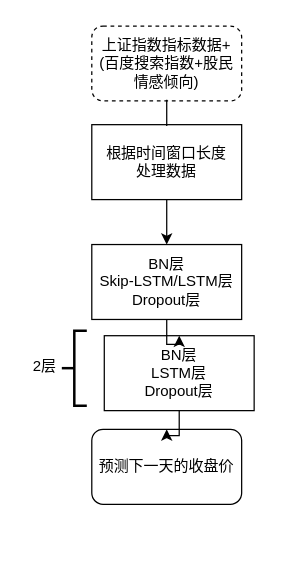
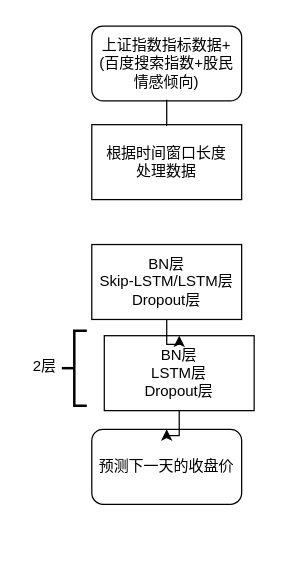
(167, 63) -> (167, 63)
(167, 223) -> none
